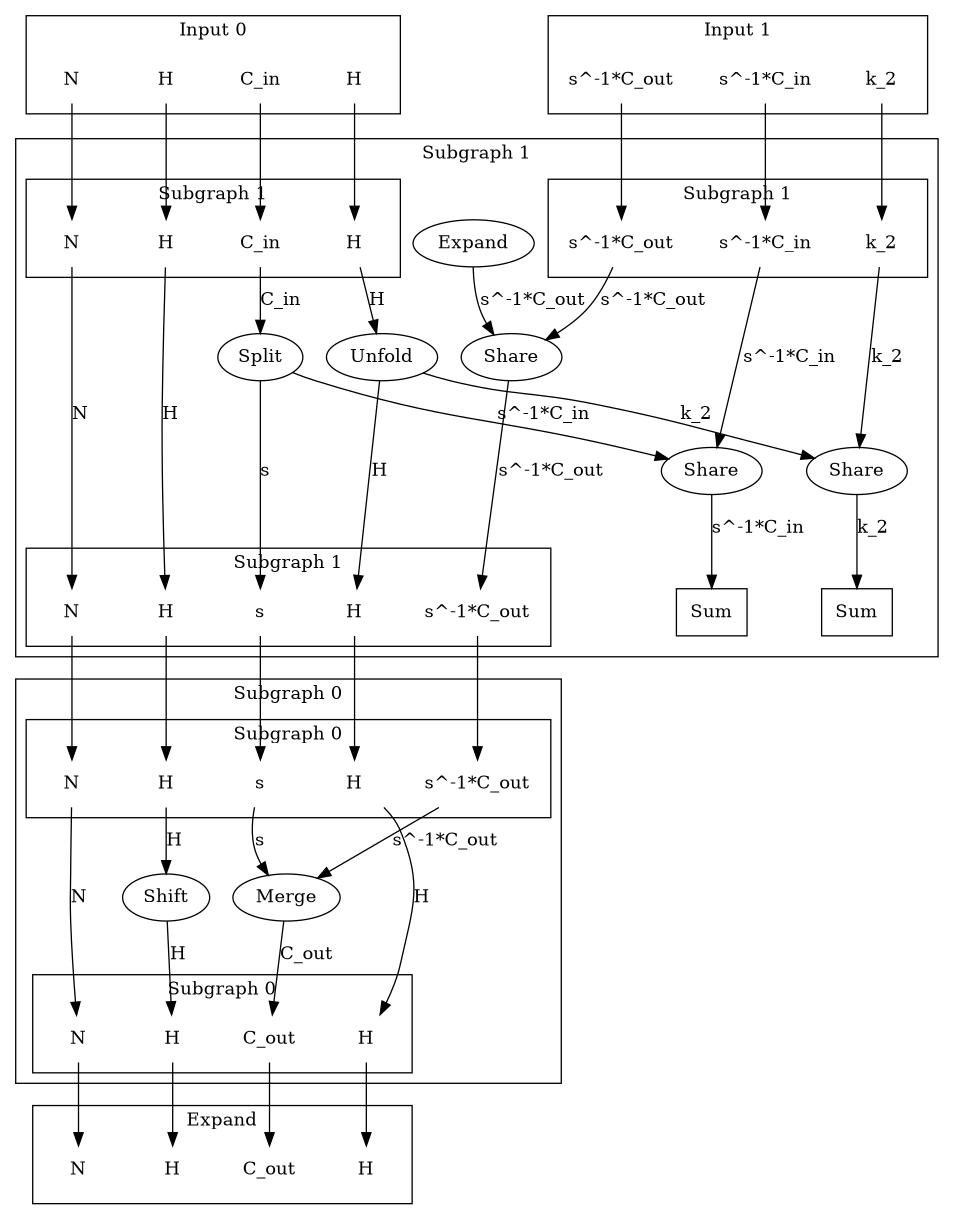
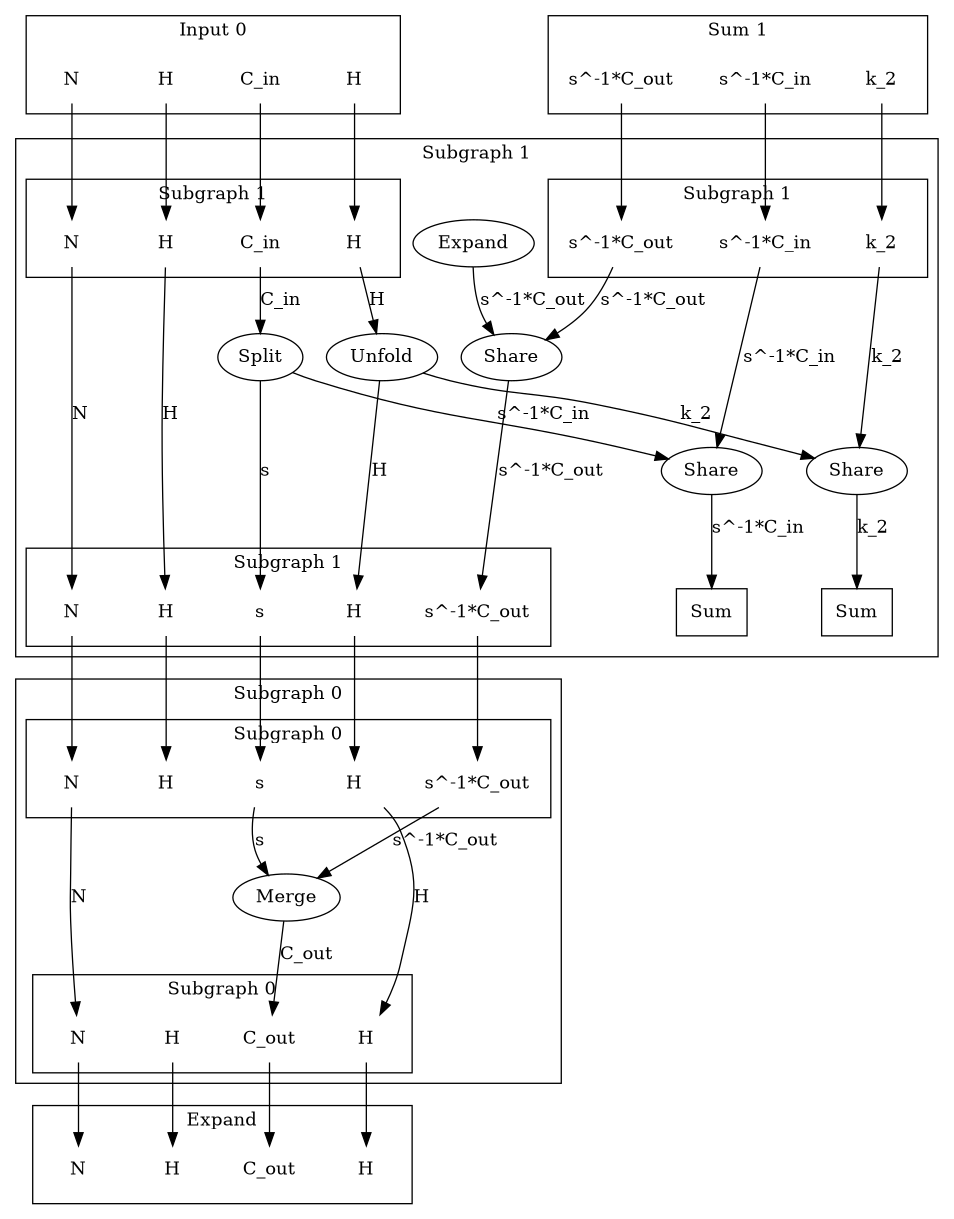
(738, 31) -> (738, 31)
(166, 898) -> none
